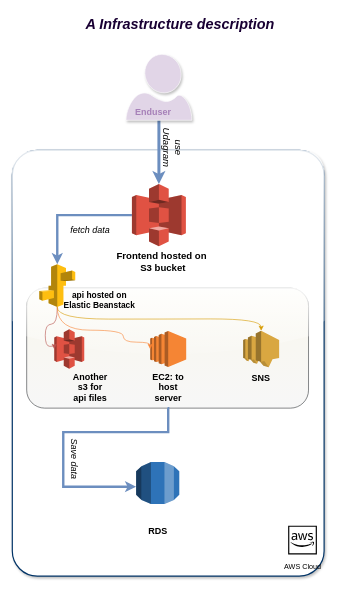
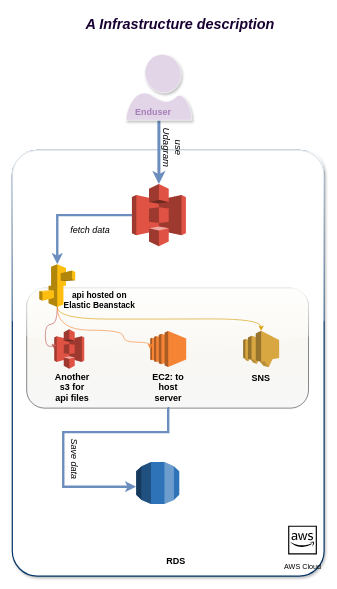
(163, 261) -> none
(90, 387) -> (72, 387)
(158, 531) -> (176, 561)
